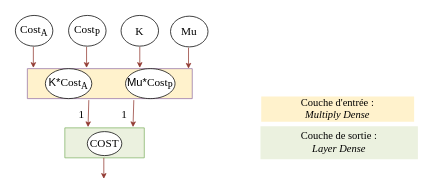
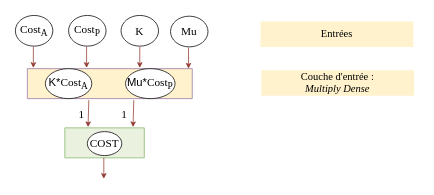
none -> (337, 34)
(338, 109) -> (338, 83)
(339, 143) -> none
